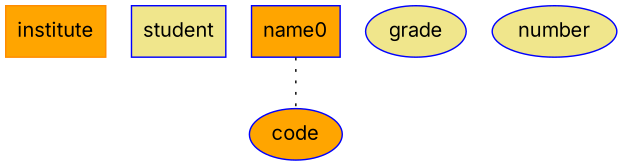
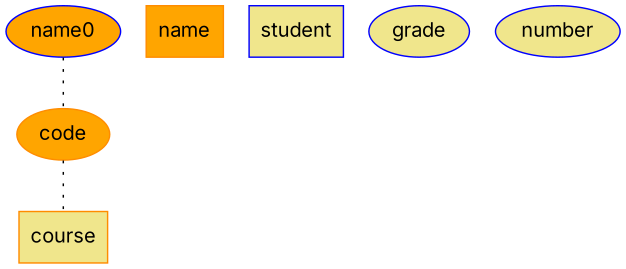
(56, 31) -> (185, 31)
(296, 31) -> (63, 31)
(296, 134) -> (63, 134)
none -> (63, 237)
